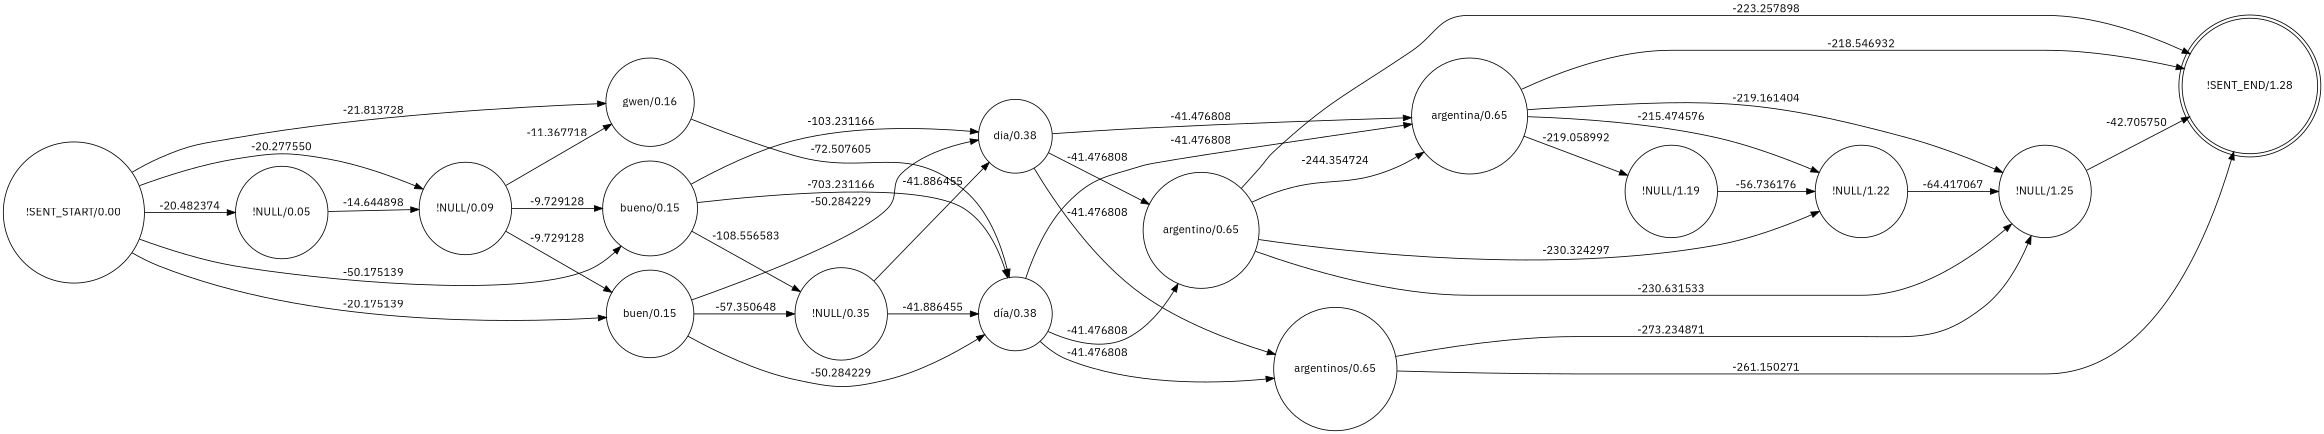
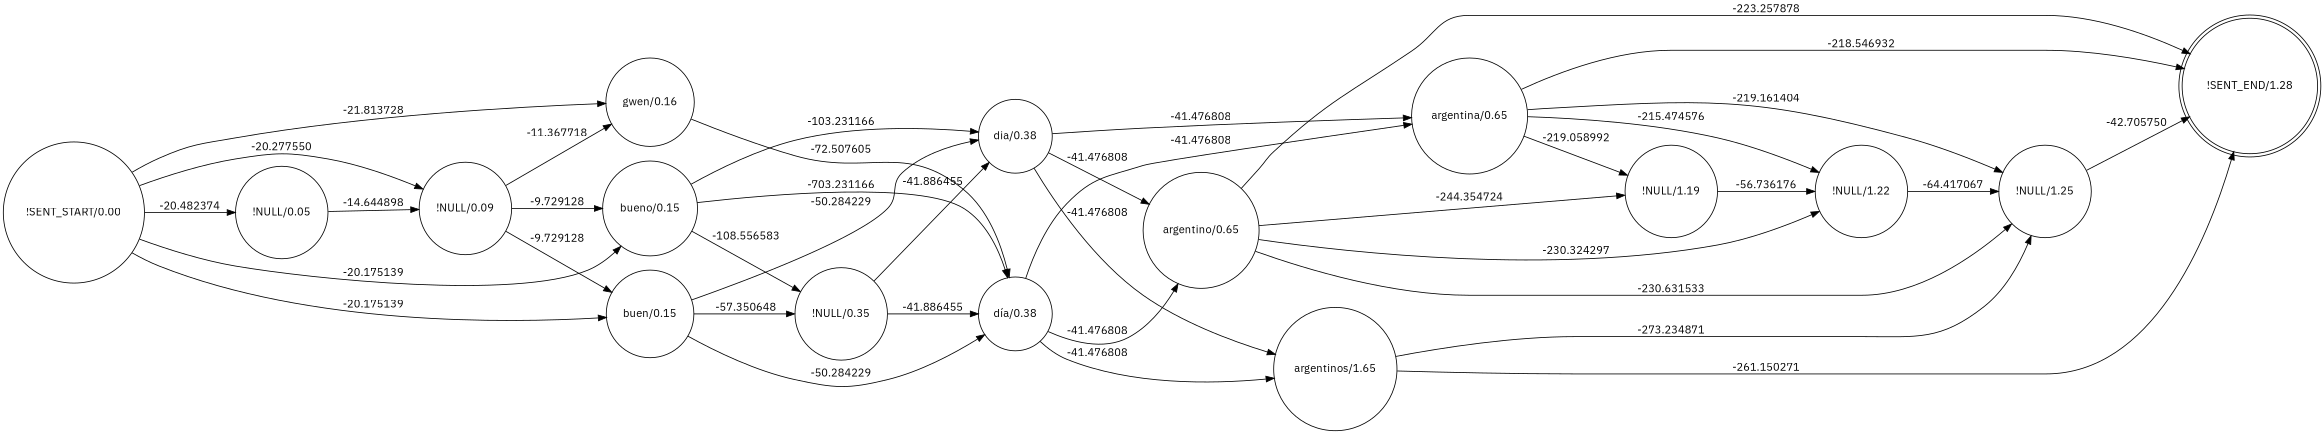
(1766, 9) -> (1766, 9)
(1335, 181) -> (1438, 211)
(374, 273) -> (374, 273)
(1335, 369) -> (1335, 369)
